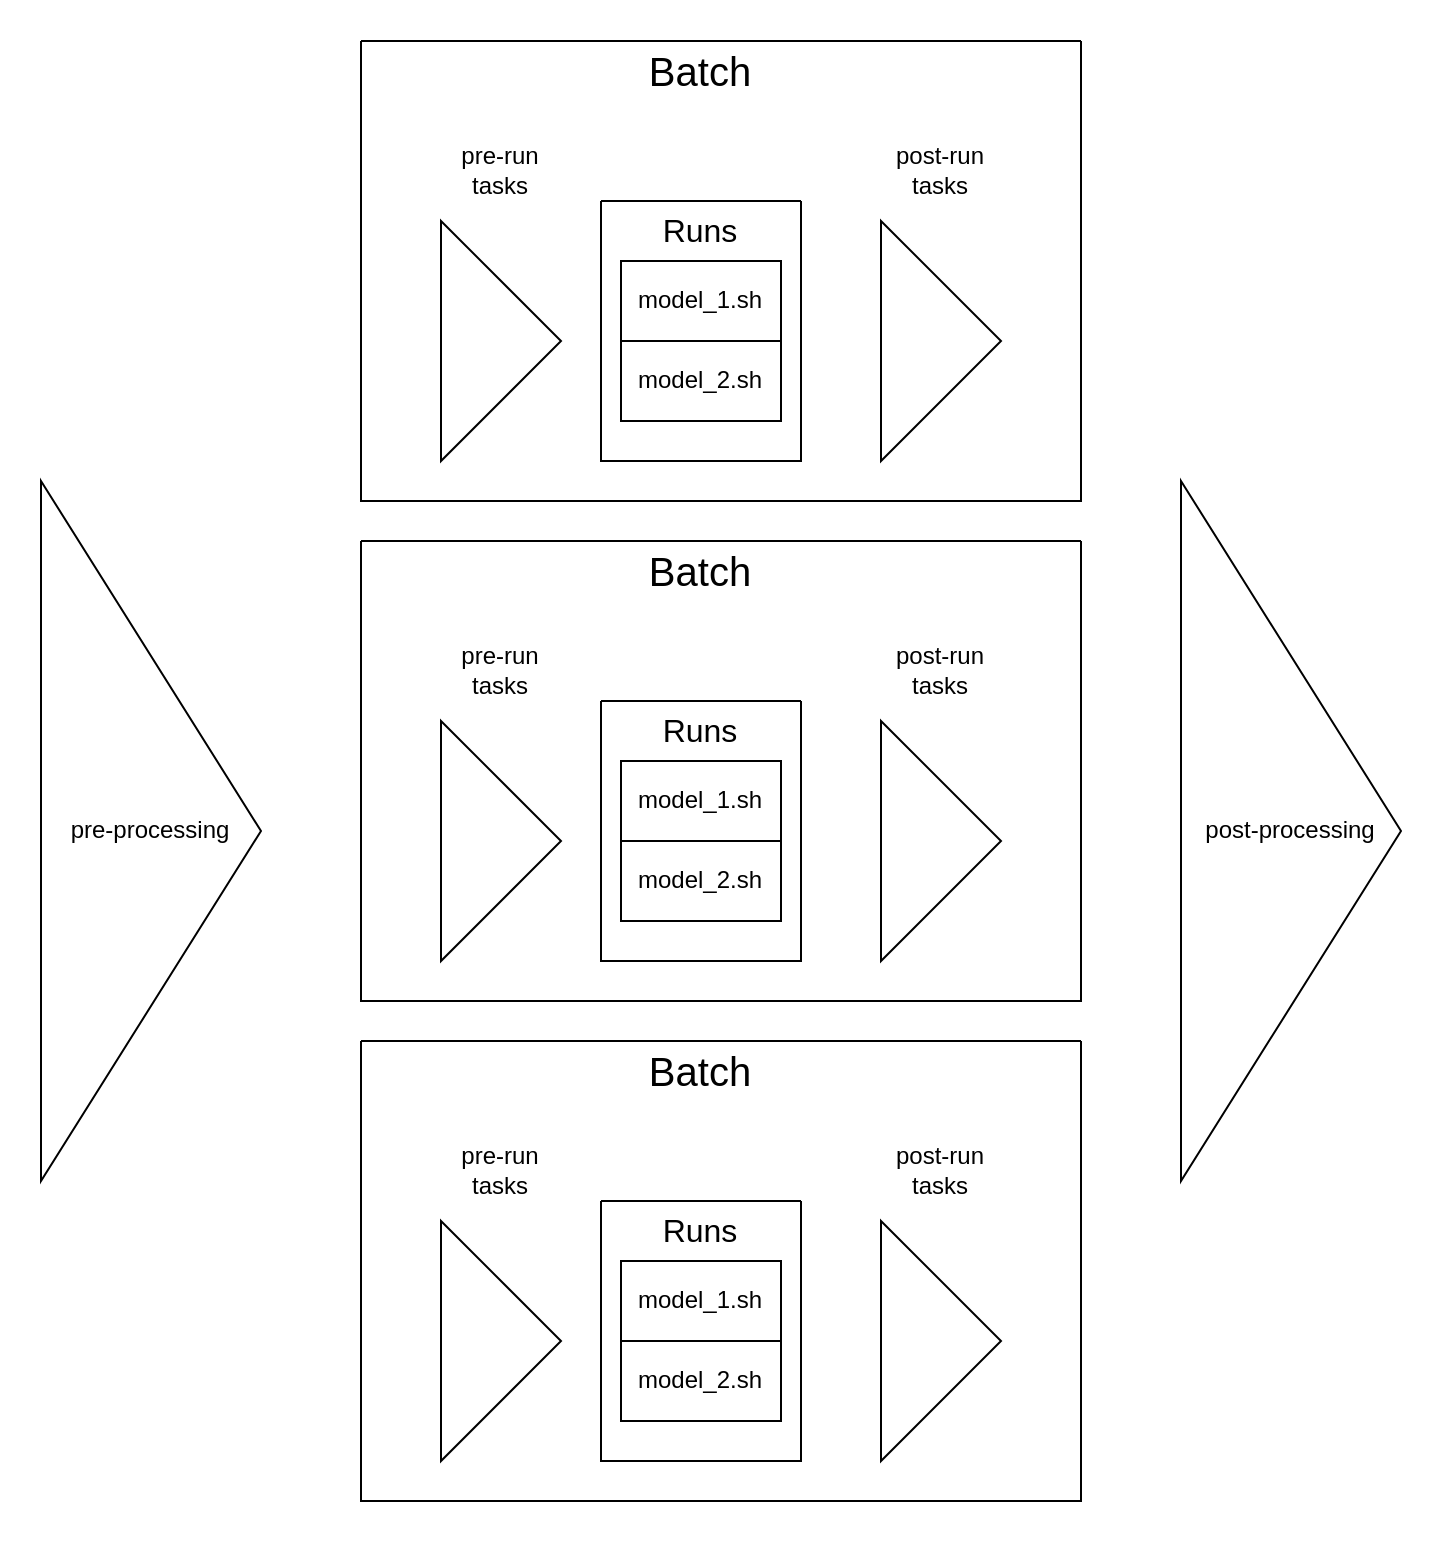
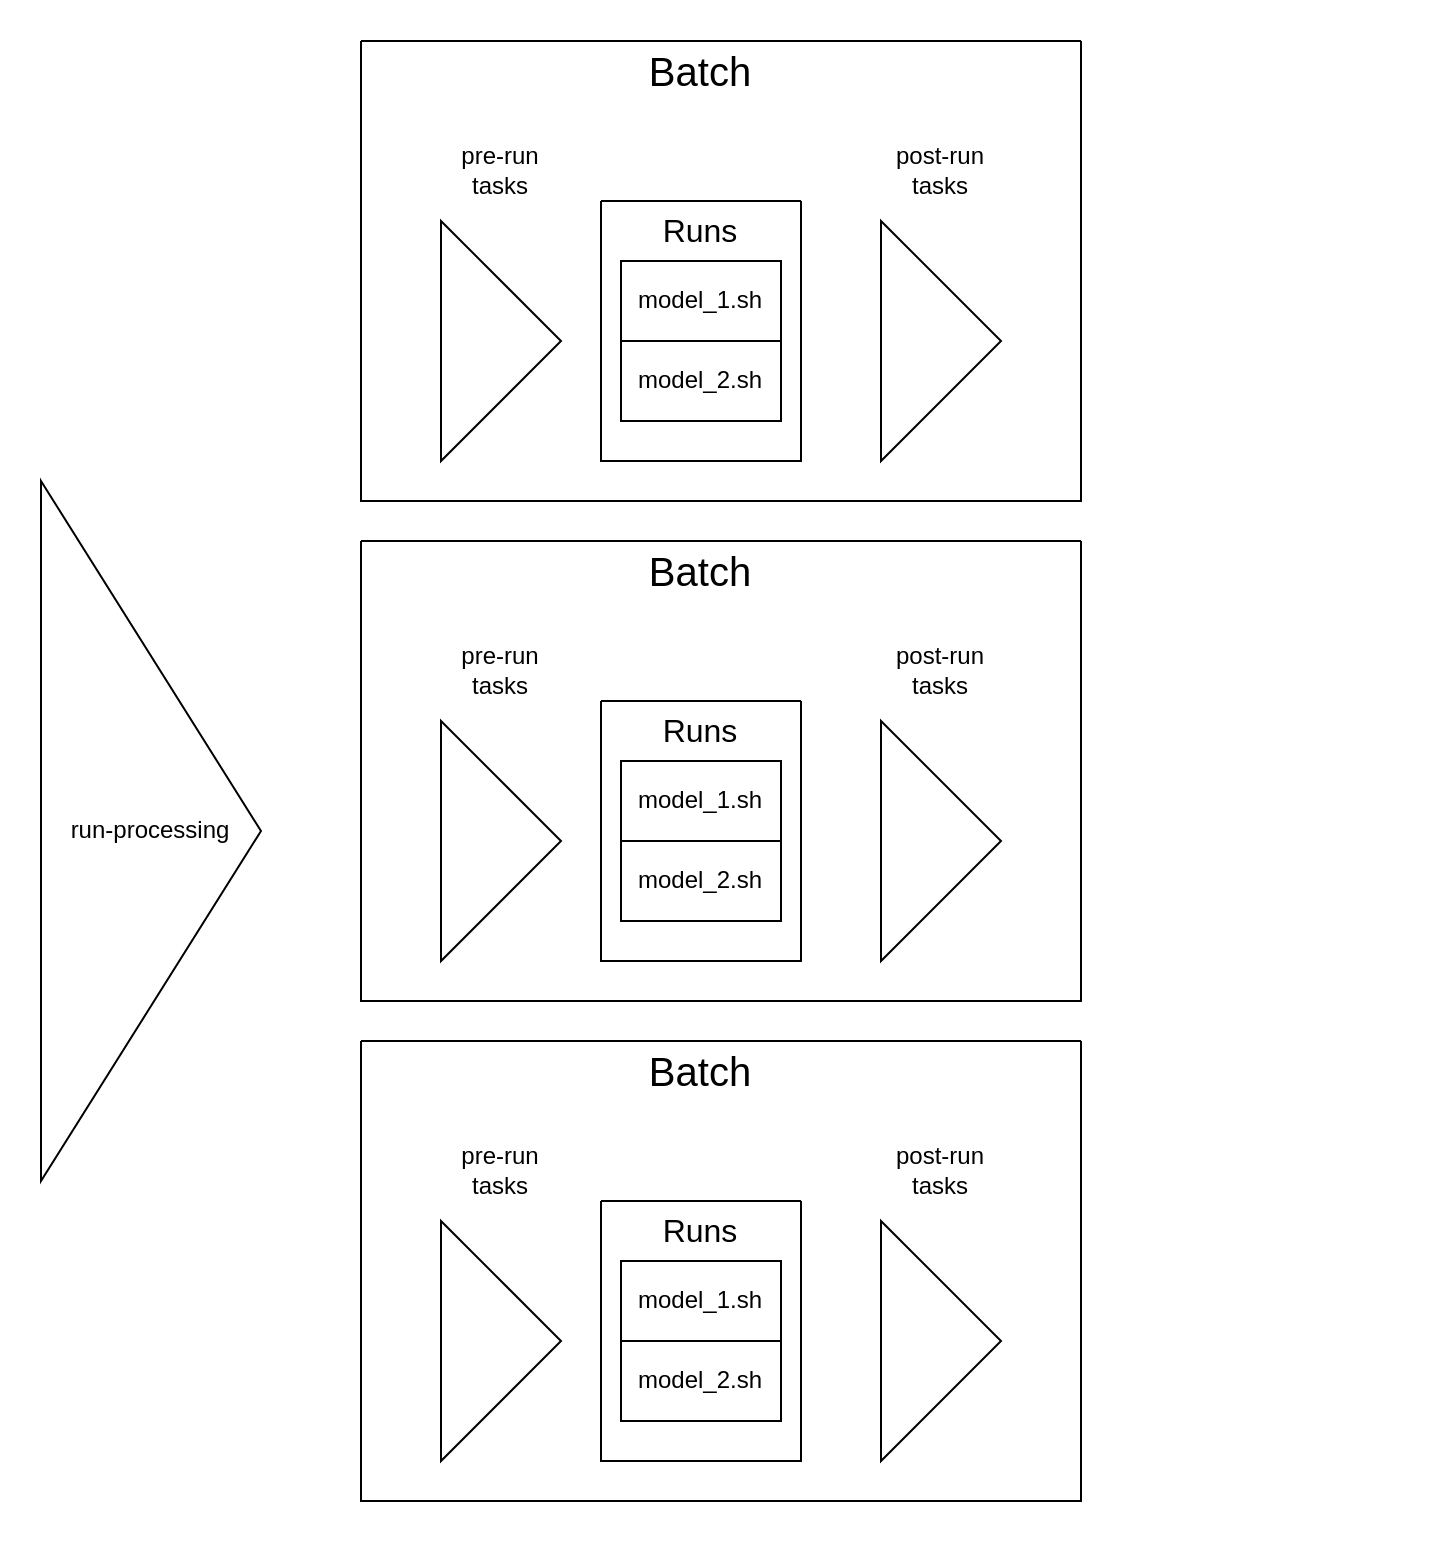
(151, 831) -> (151, 831)
(1291, 831) -> none
